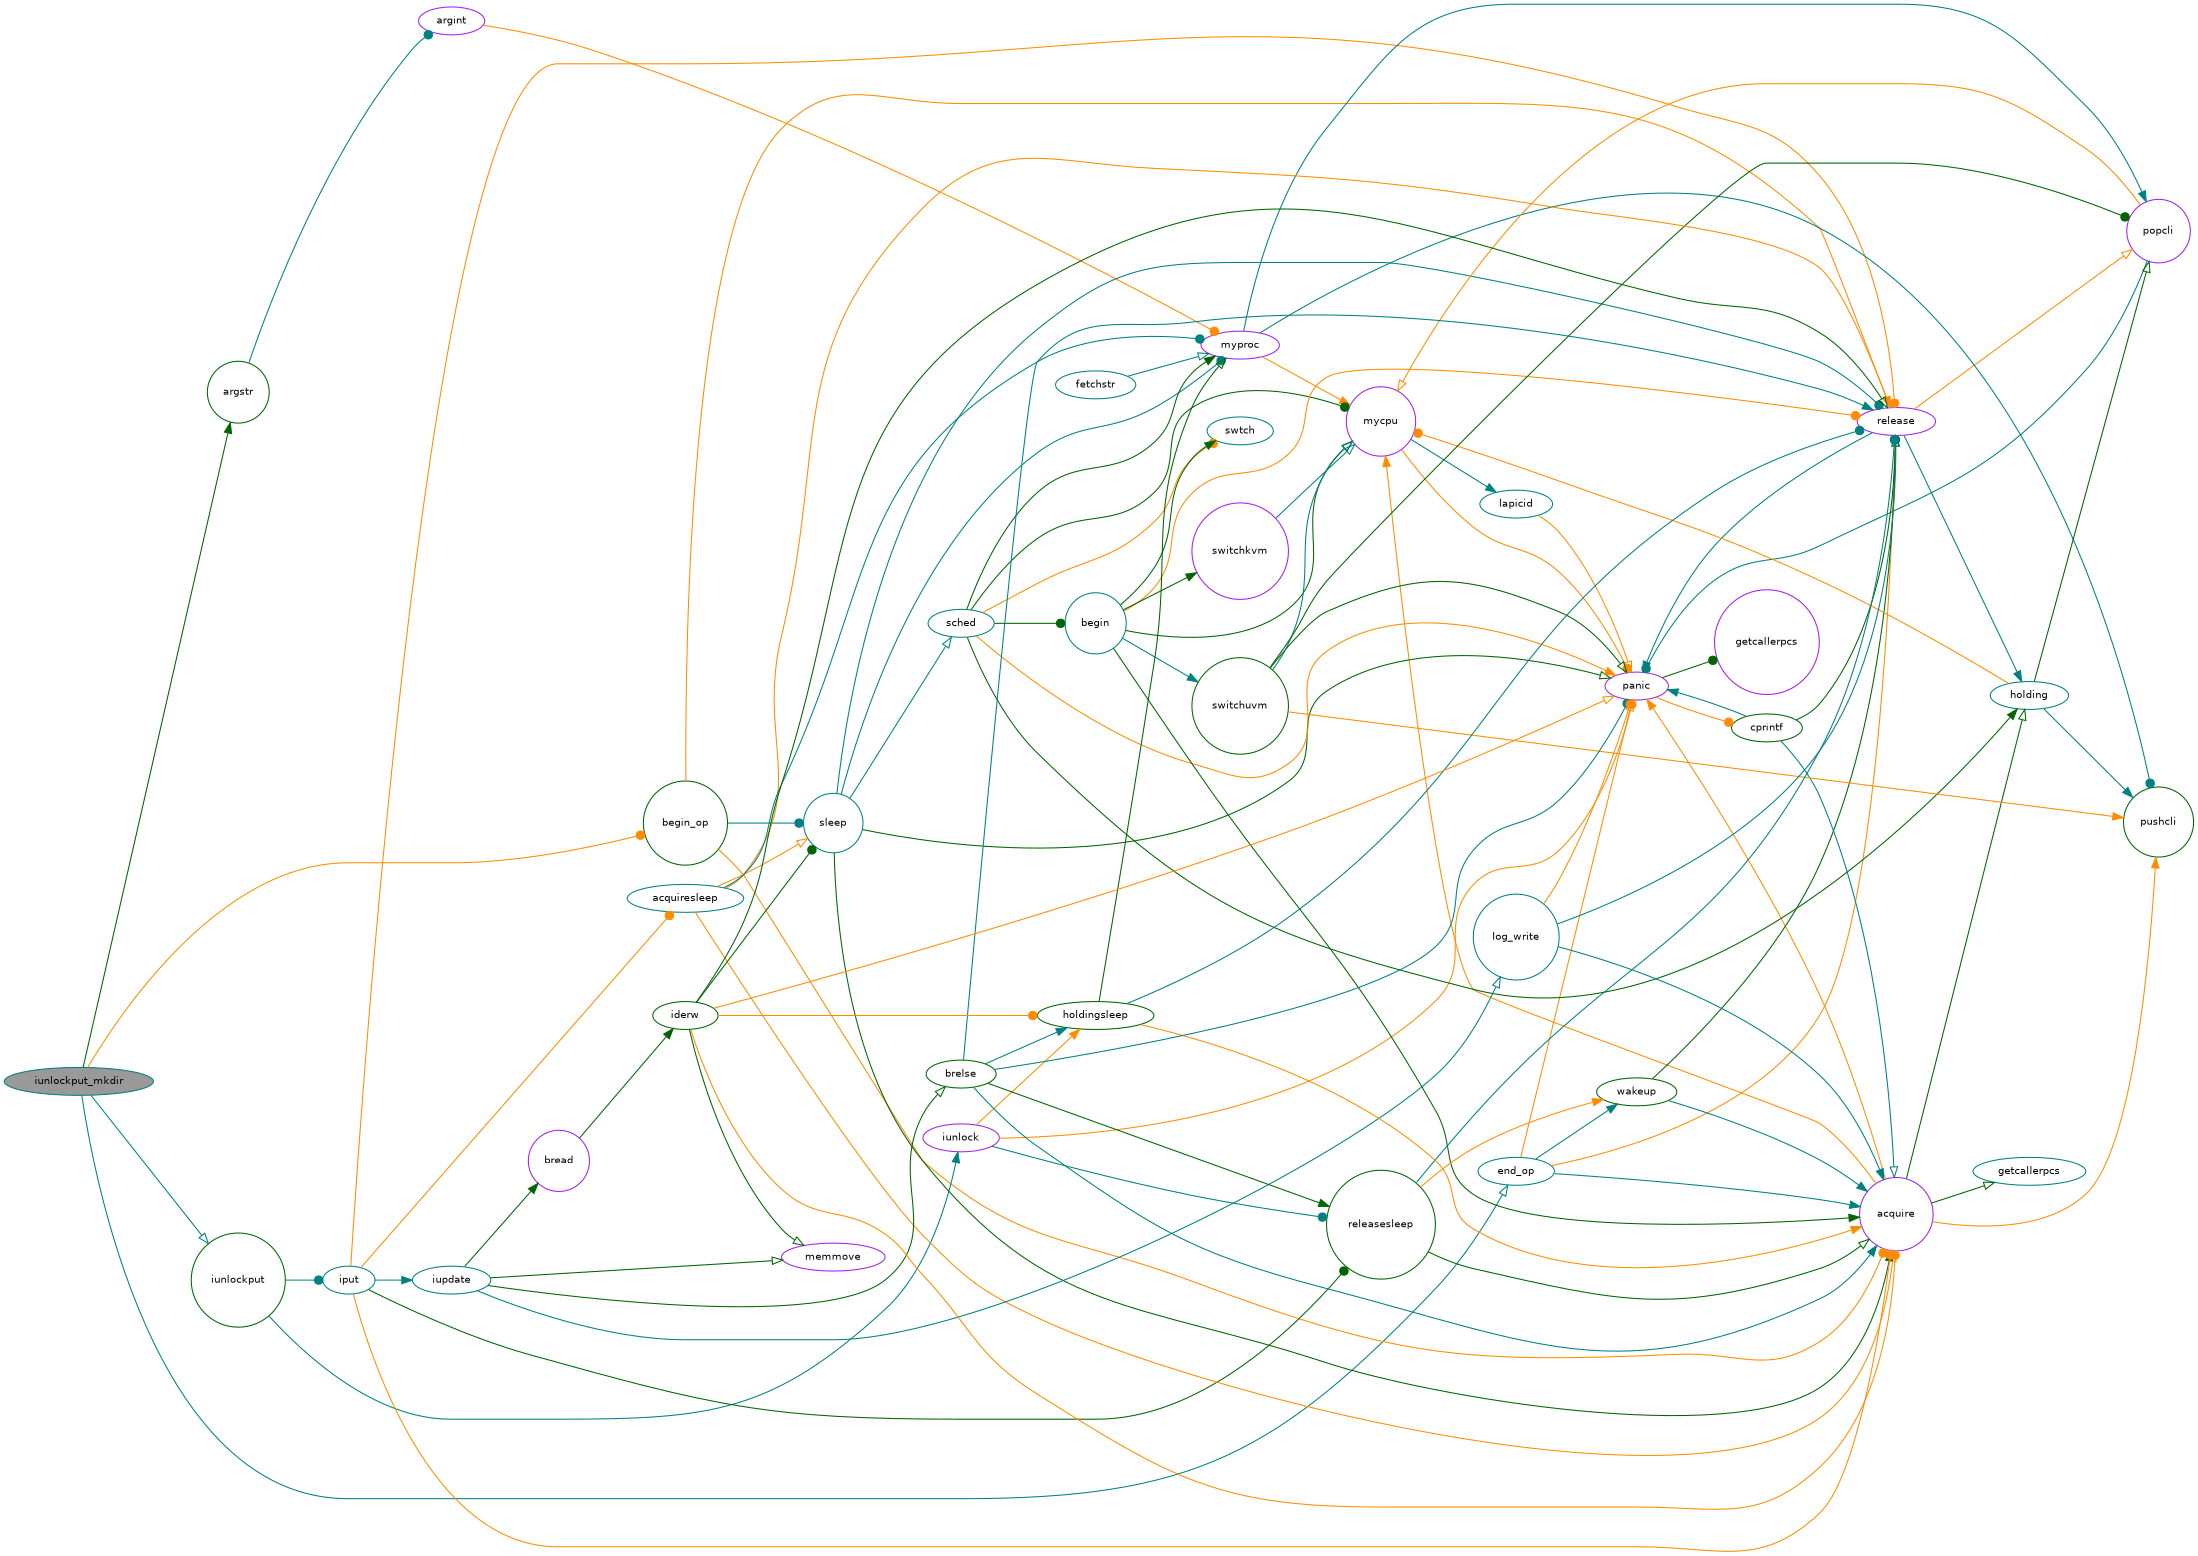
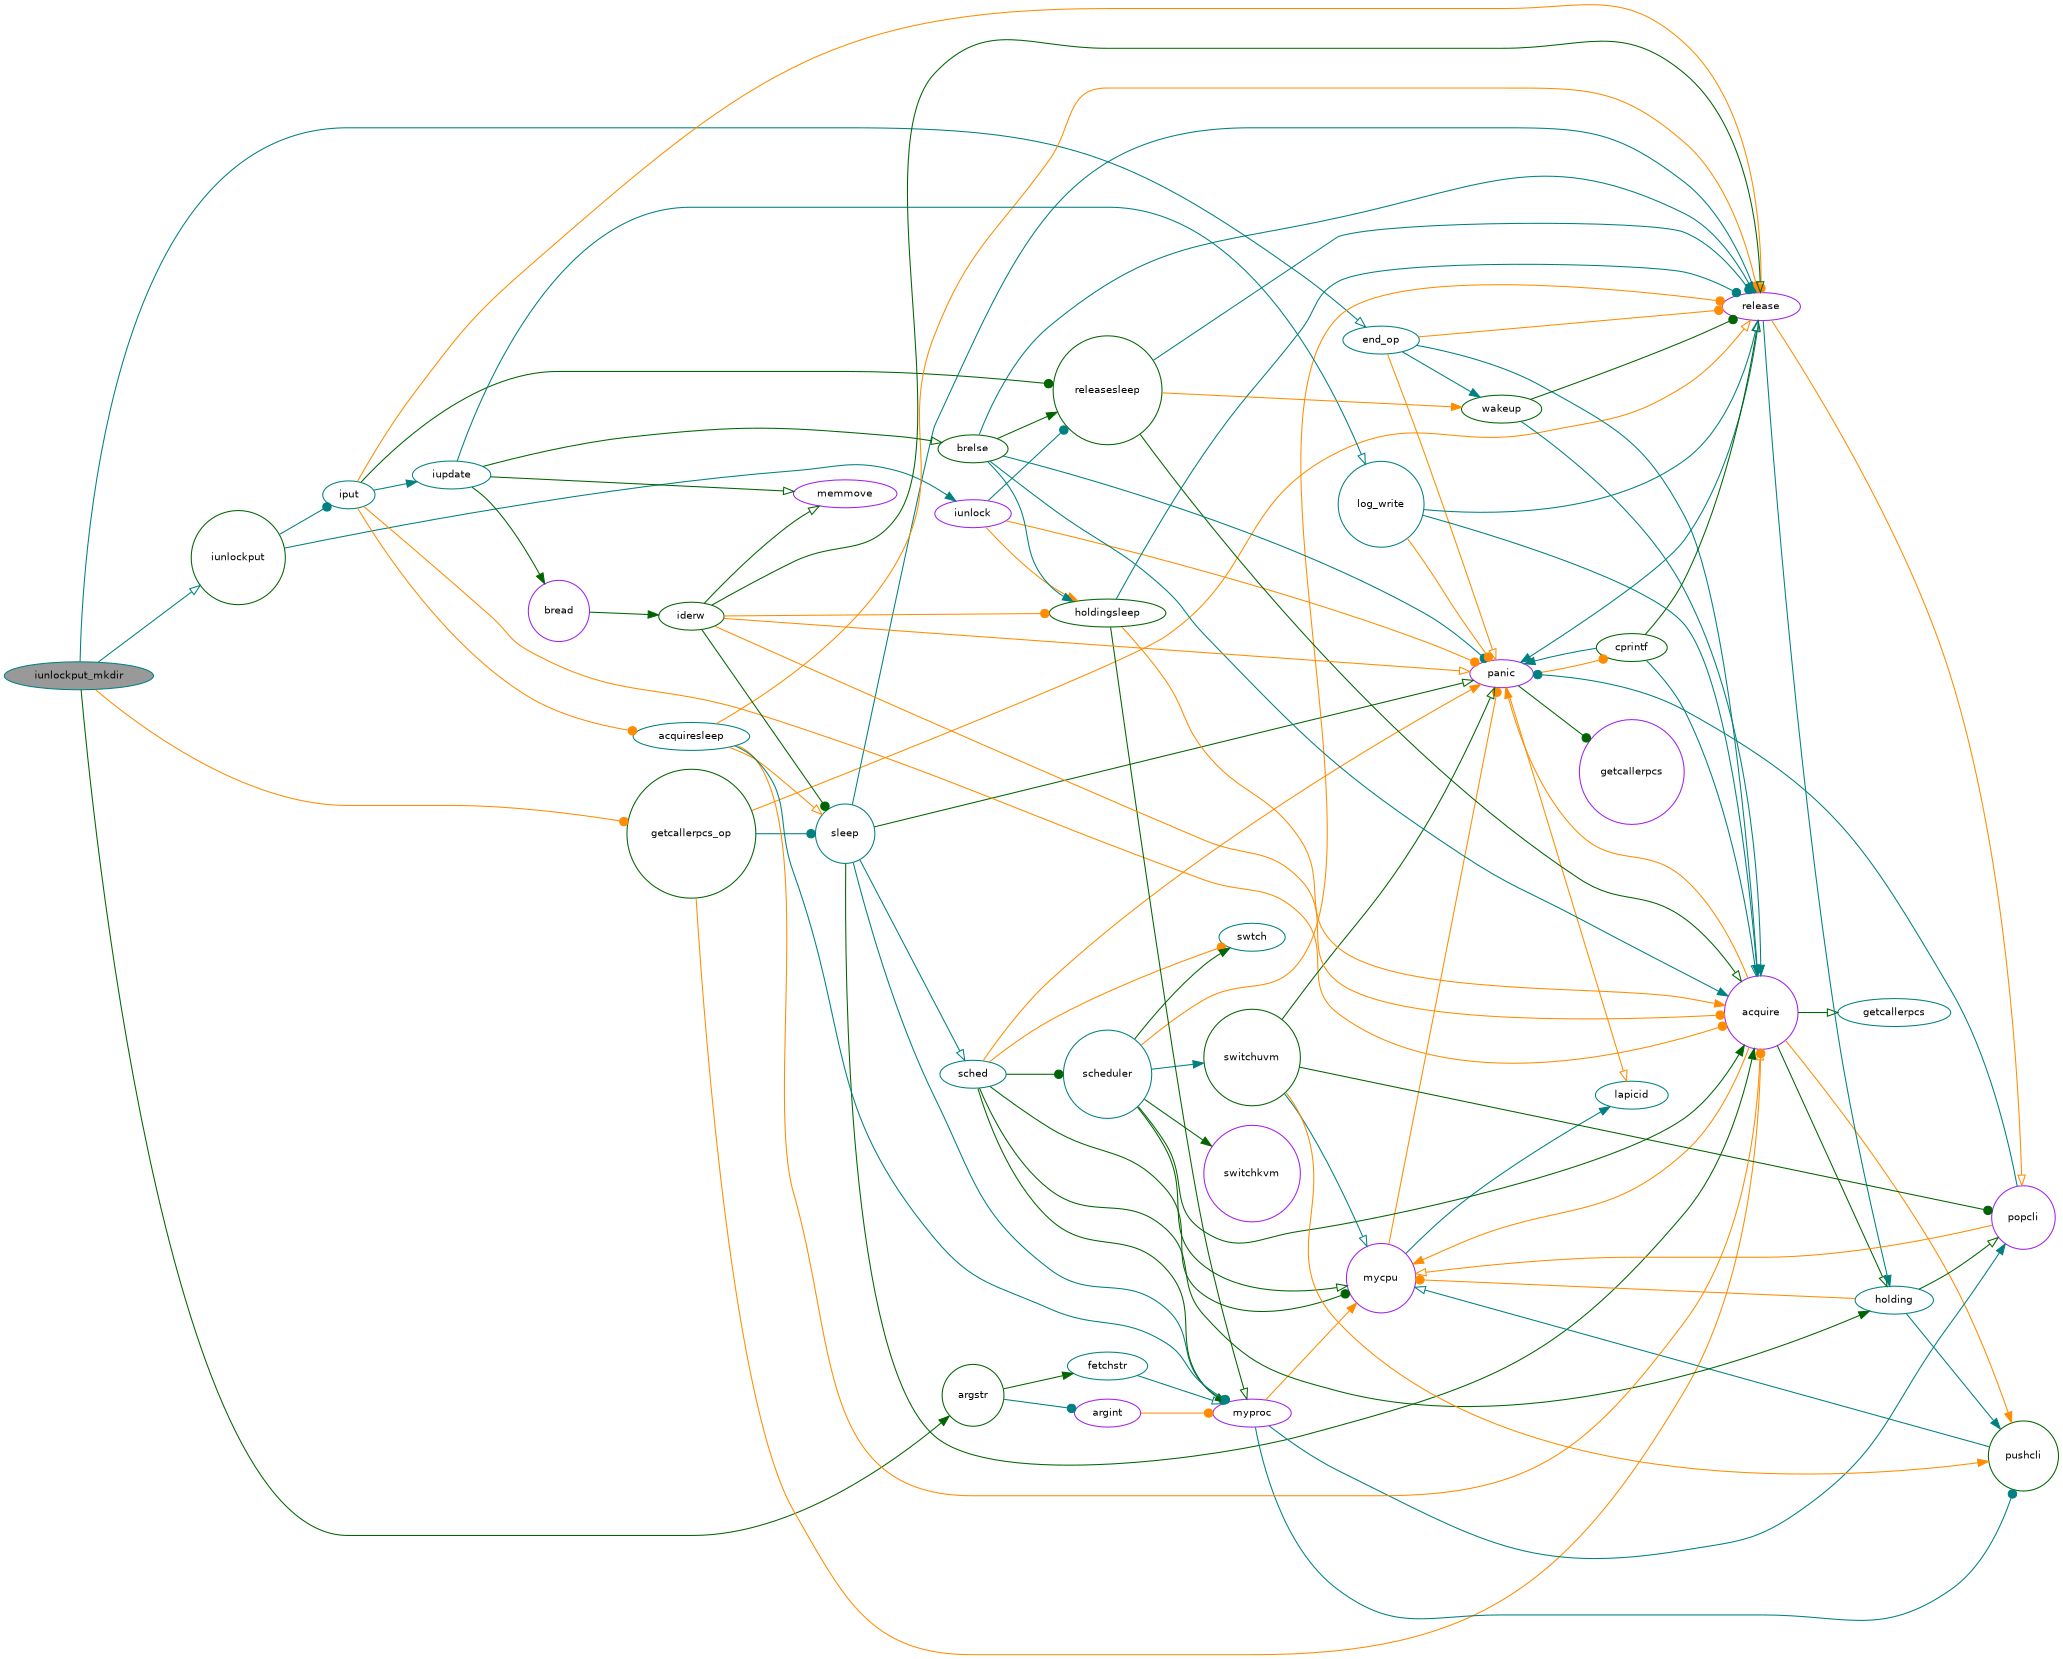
(1311, 485) -> (1721, 1372)
(1591, 578) -> (1565, 879)
(1096, 623) -> (1108, 1074)
(685, 823) -> (691, 834)
none -> (1033, 1382)
